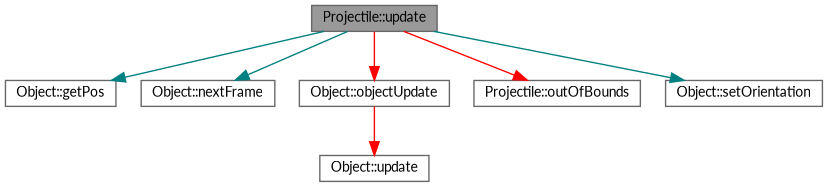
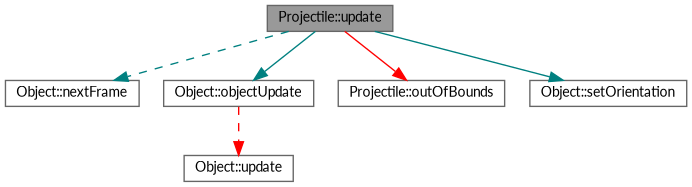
(374, 49) -> (290, 51)
(298, 53) -> (208, 54)
(61, 93) -> none
(374, 124) -> (239, 124)
